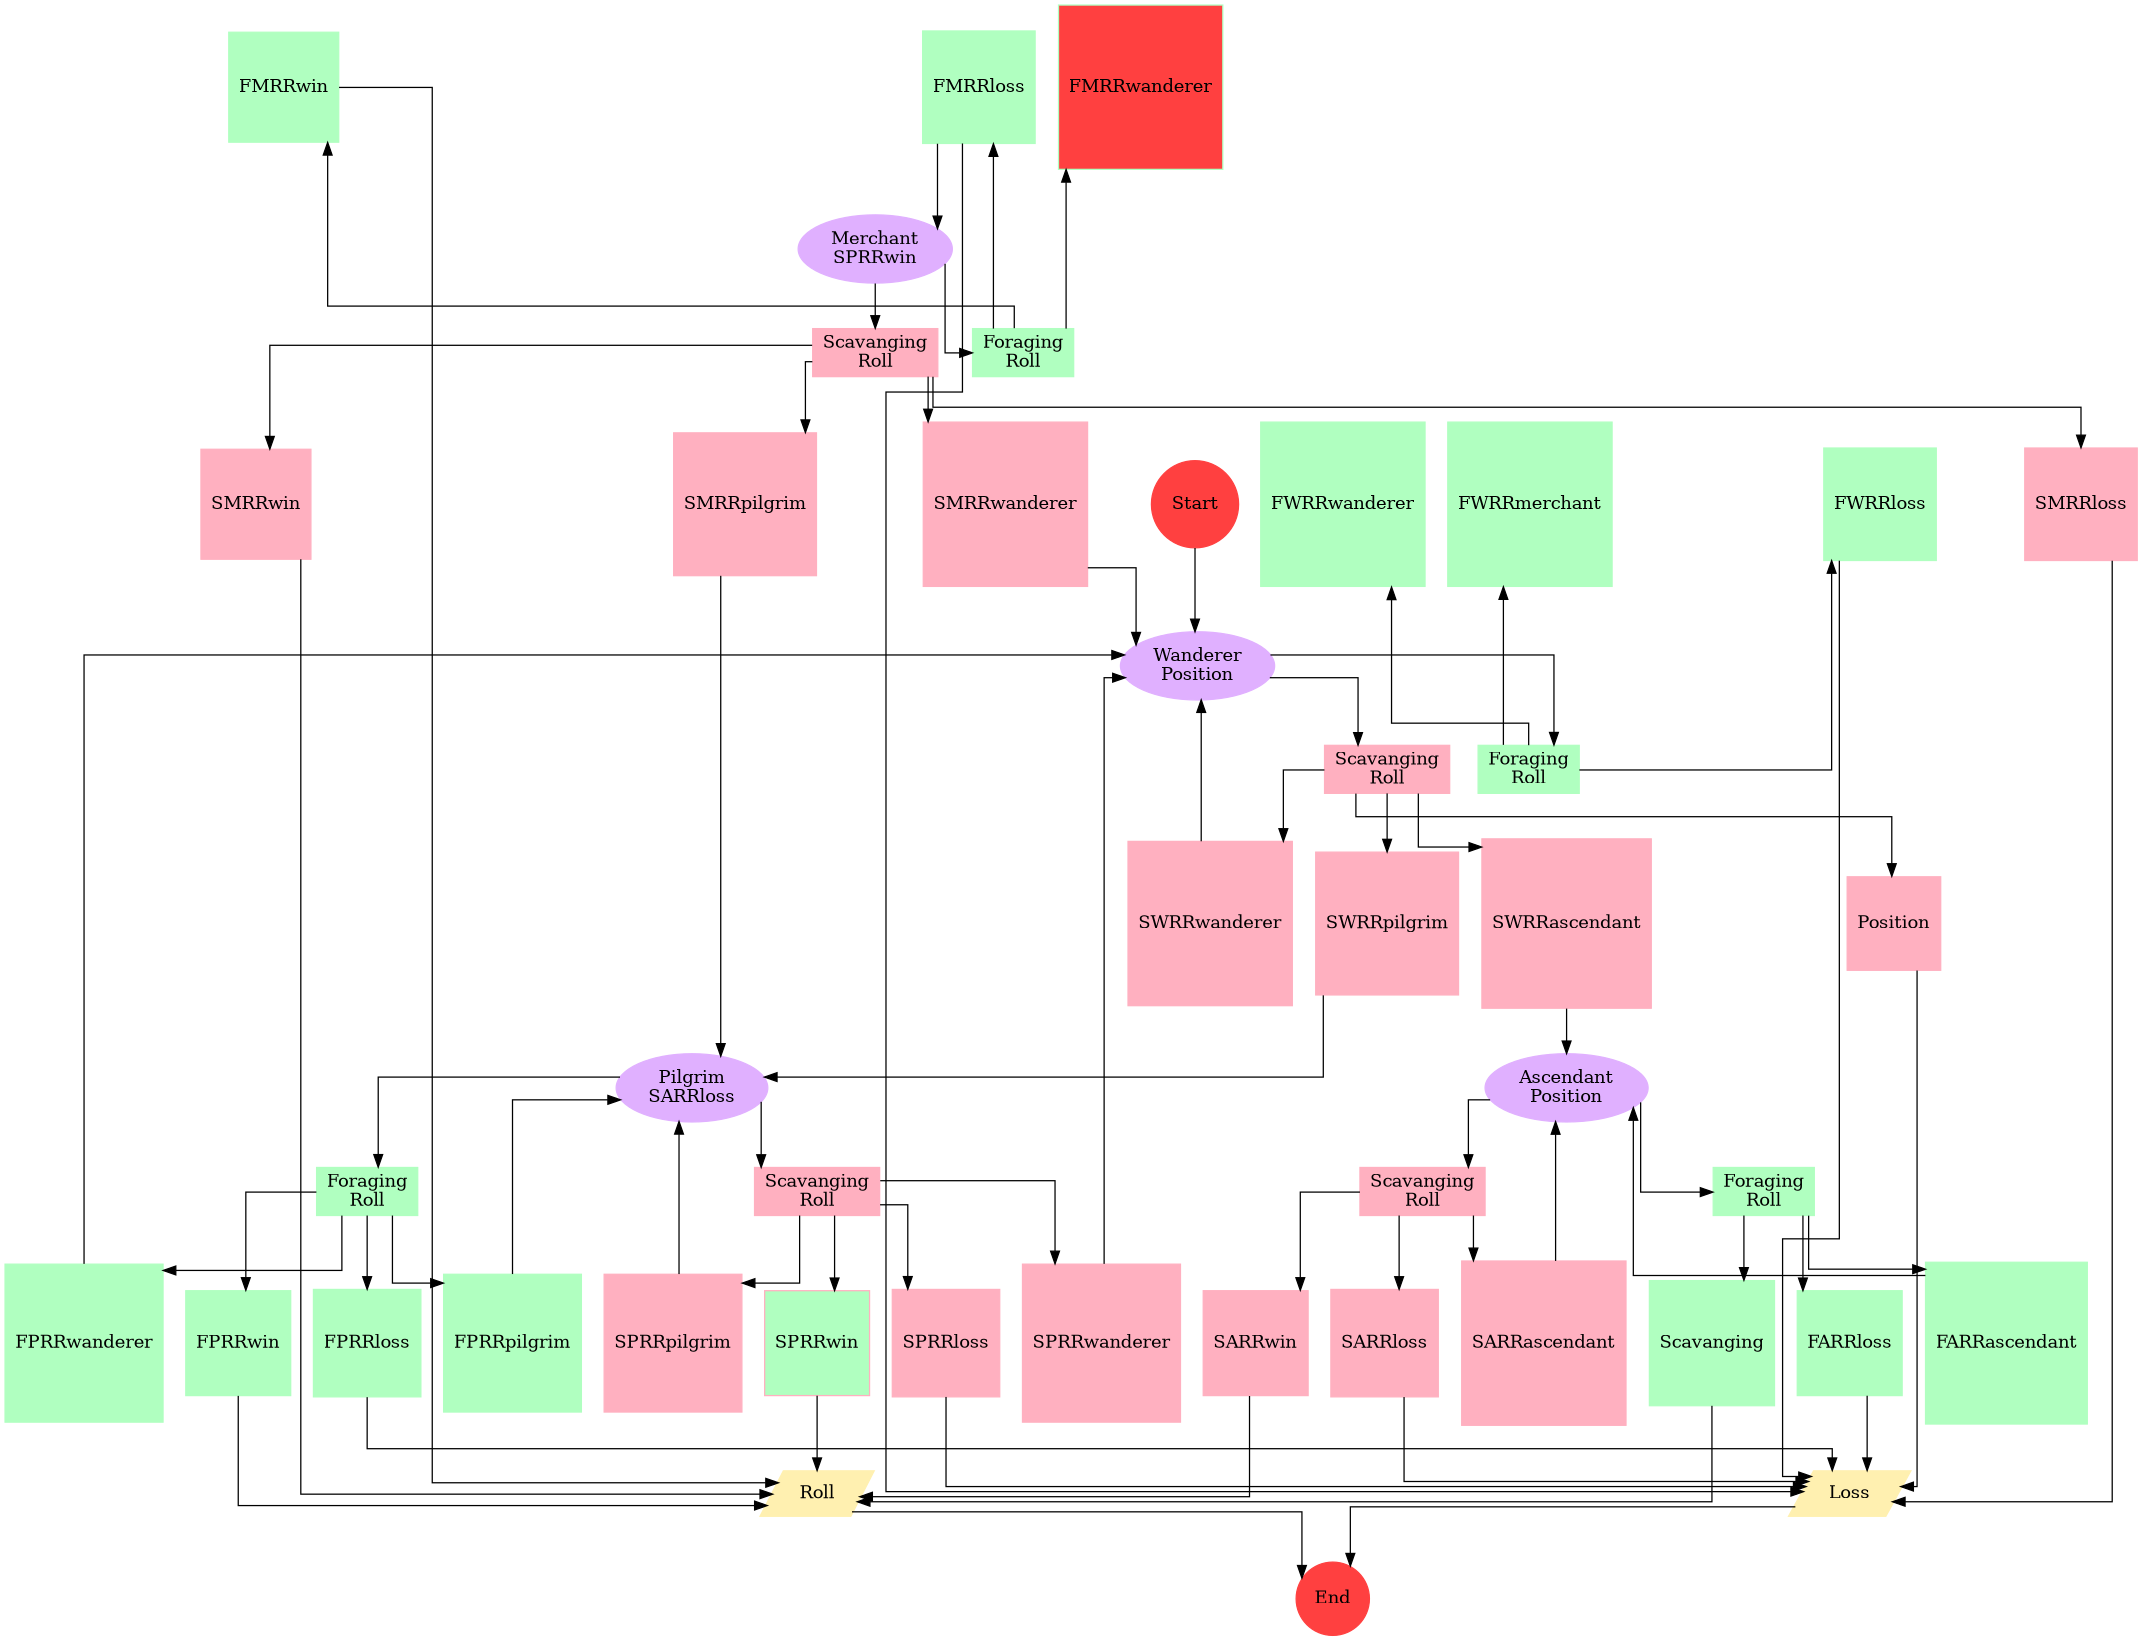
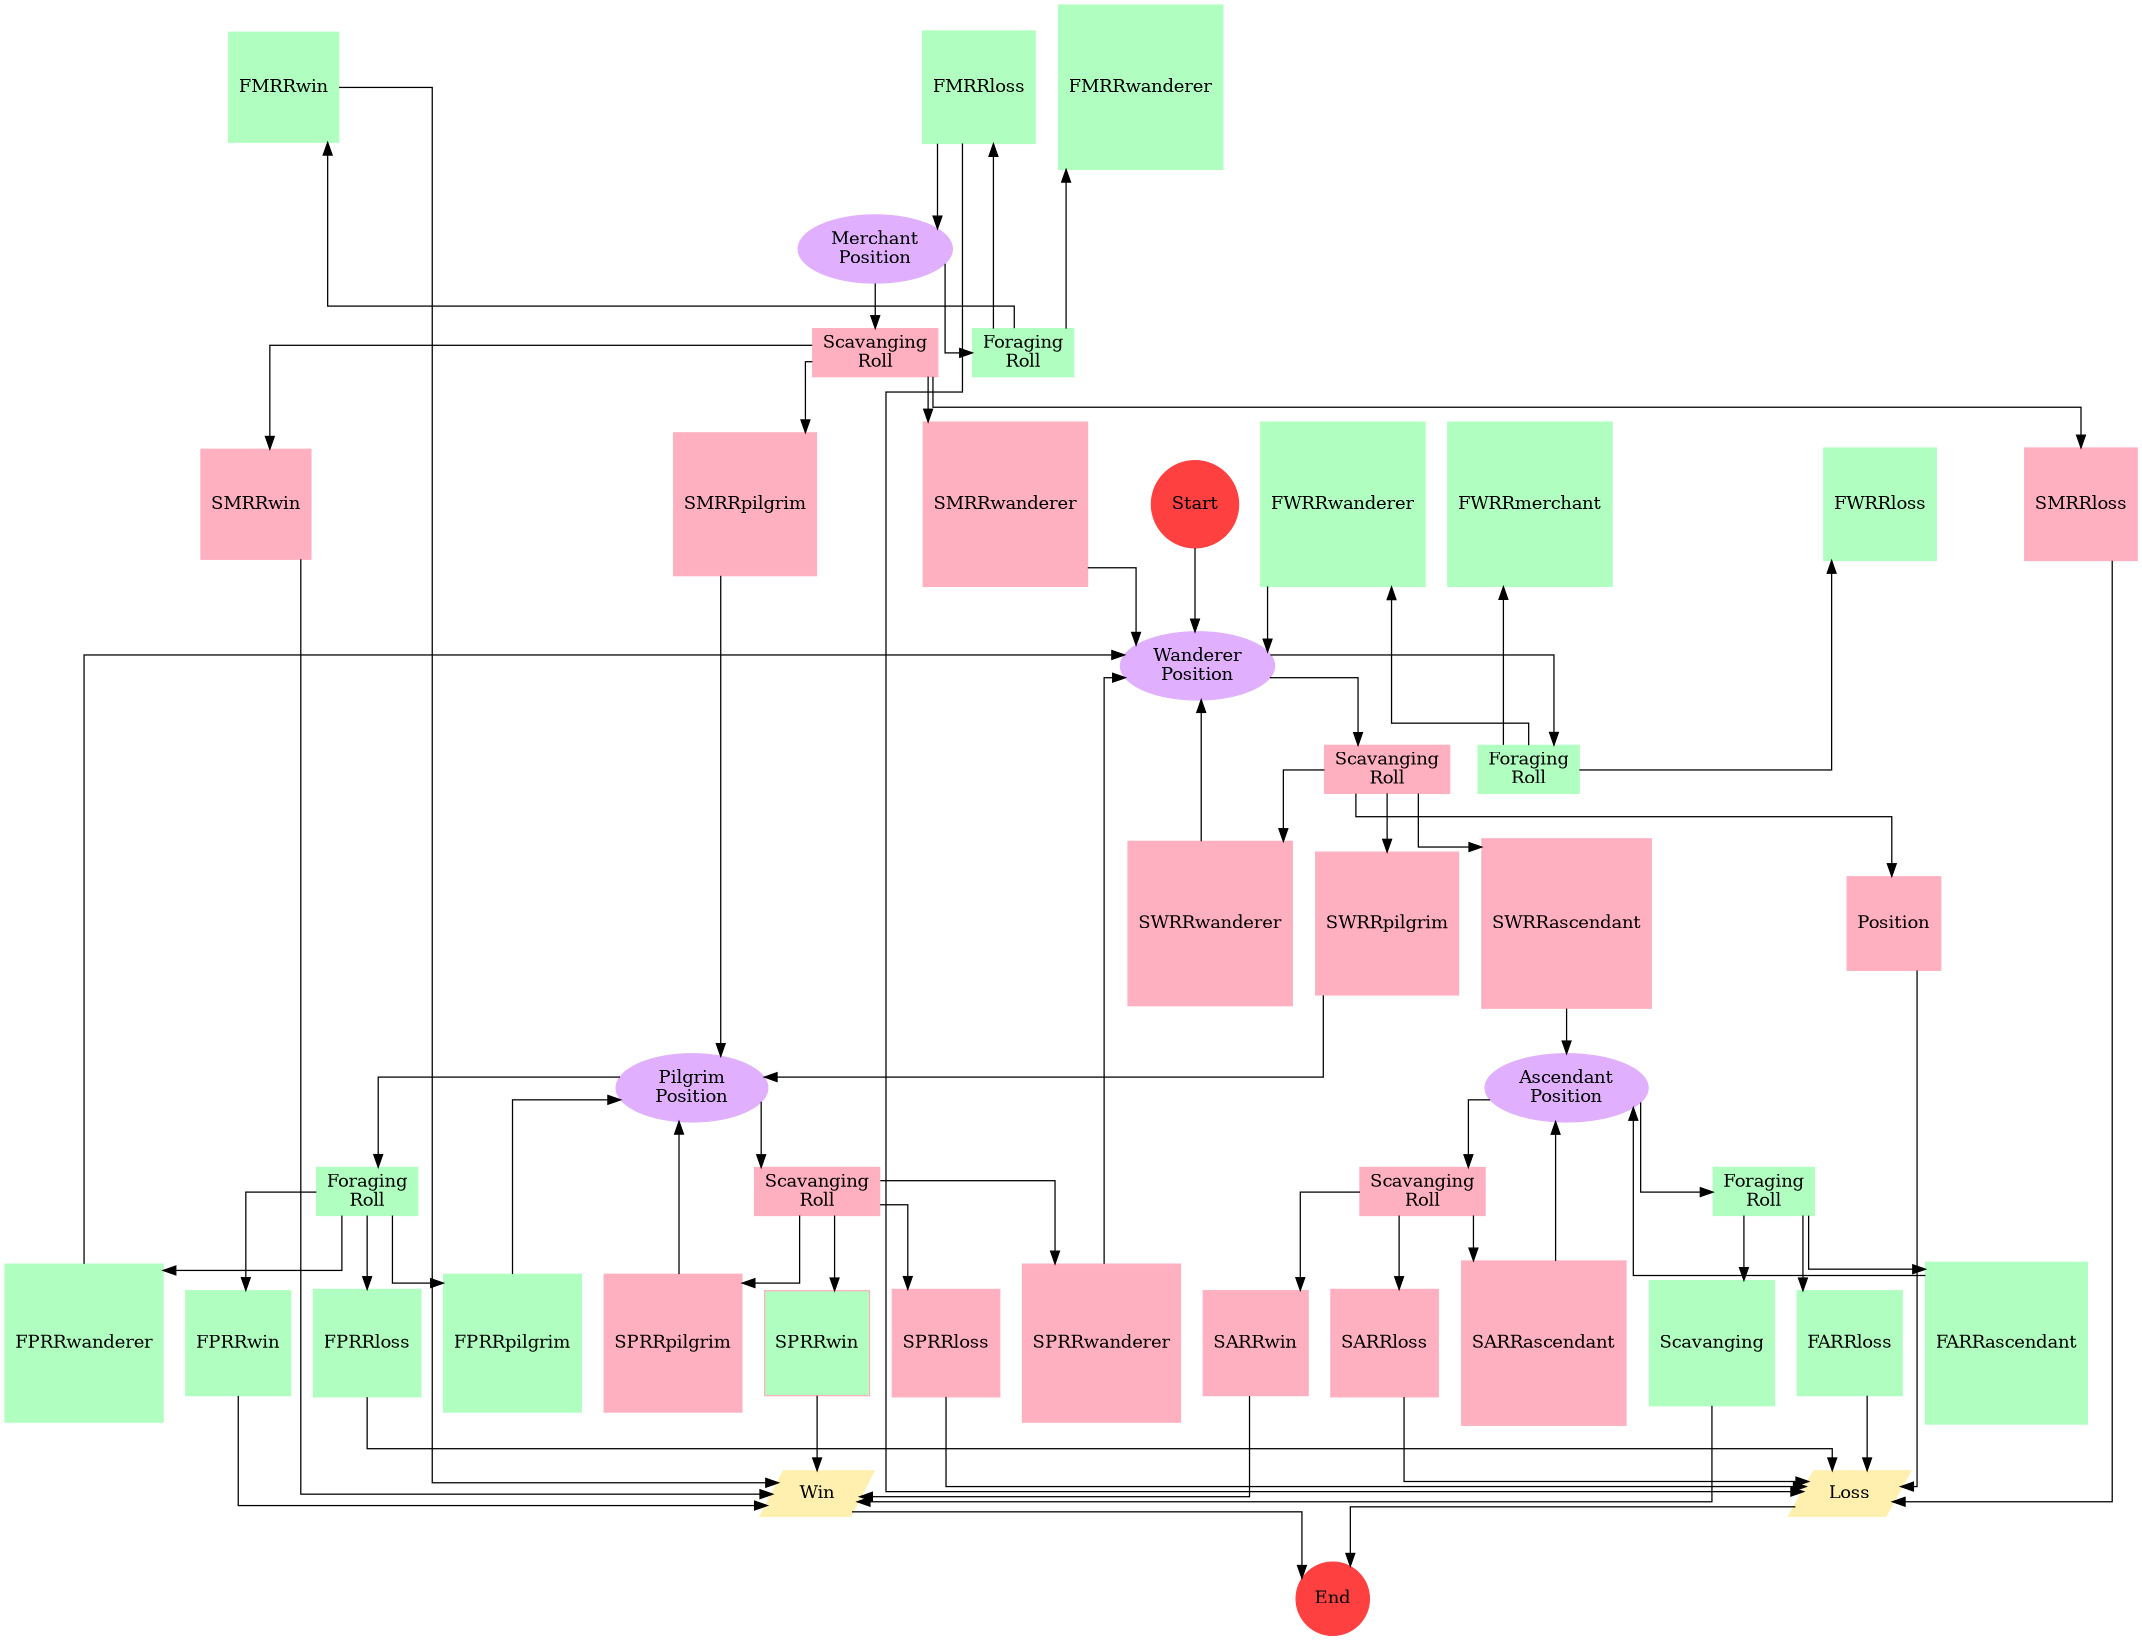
(1141, 87) -> (1141, 87)
(875, 249) -> (875, 249)
none -> (1268, 613)
(1839, 1055) -> none
(692, 1088) -> (692, 1088)
(817, 1494) -> (817, 1494)
